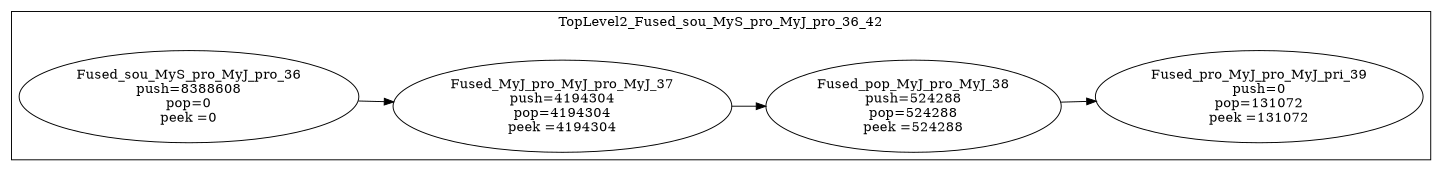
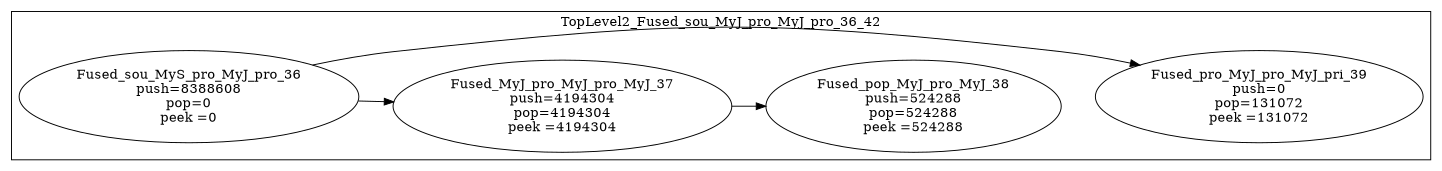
(721, 22) -> (721, 22)
(1074, 102) -> (721, 27)
